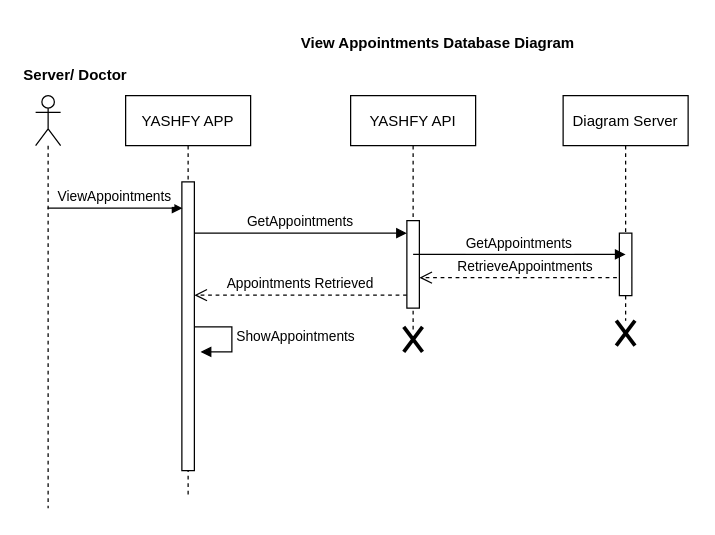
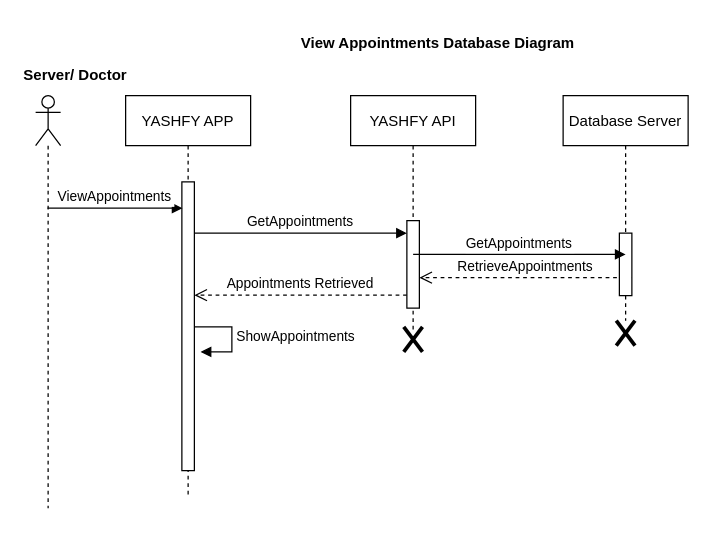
(625, 121) -> (625, 121)
